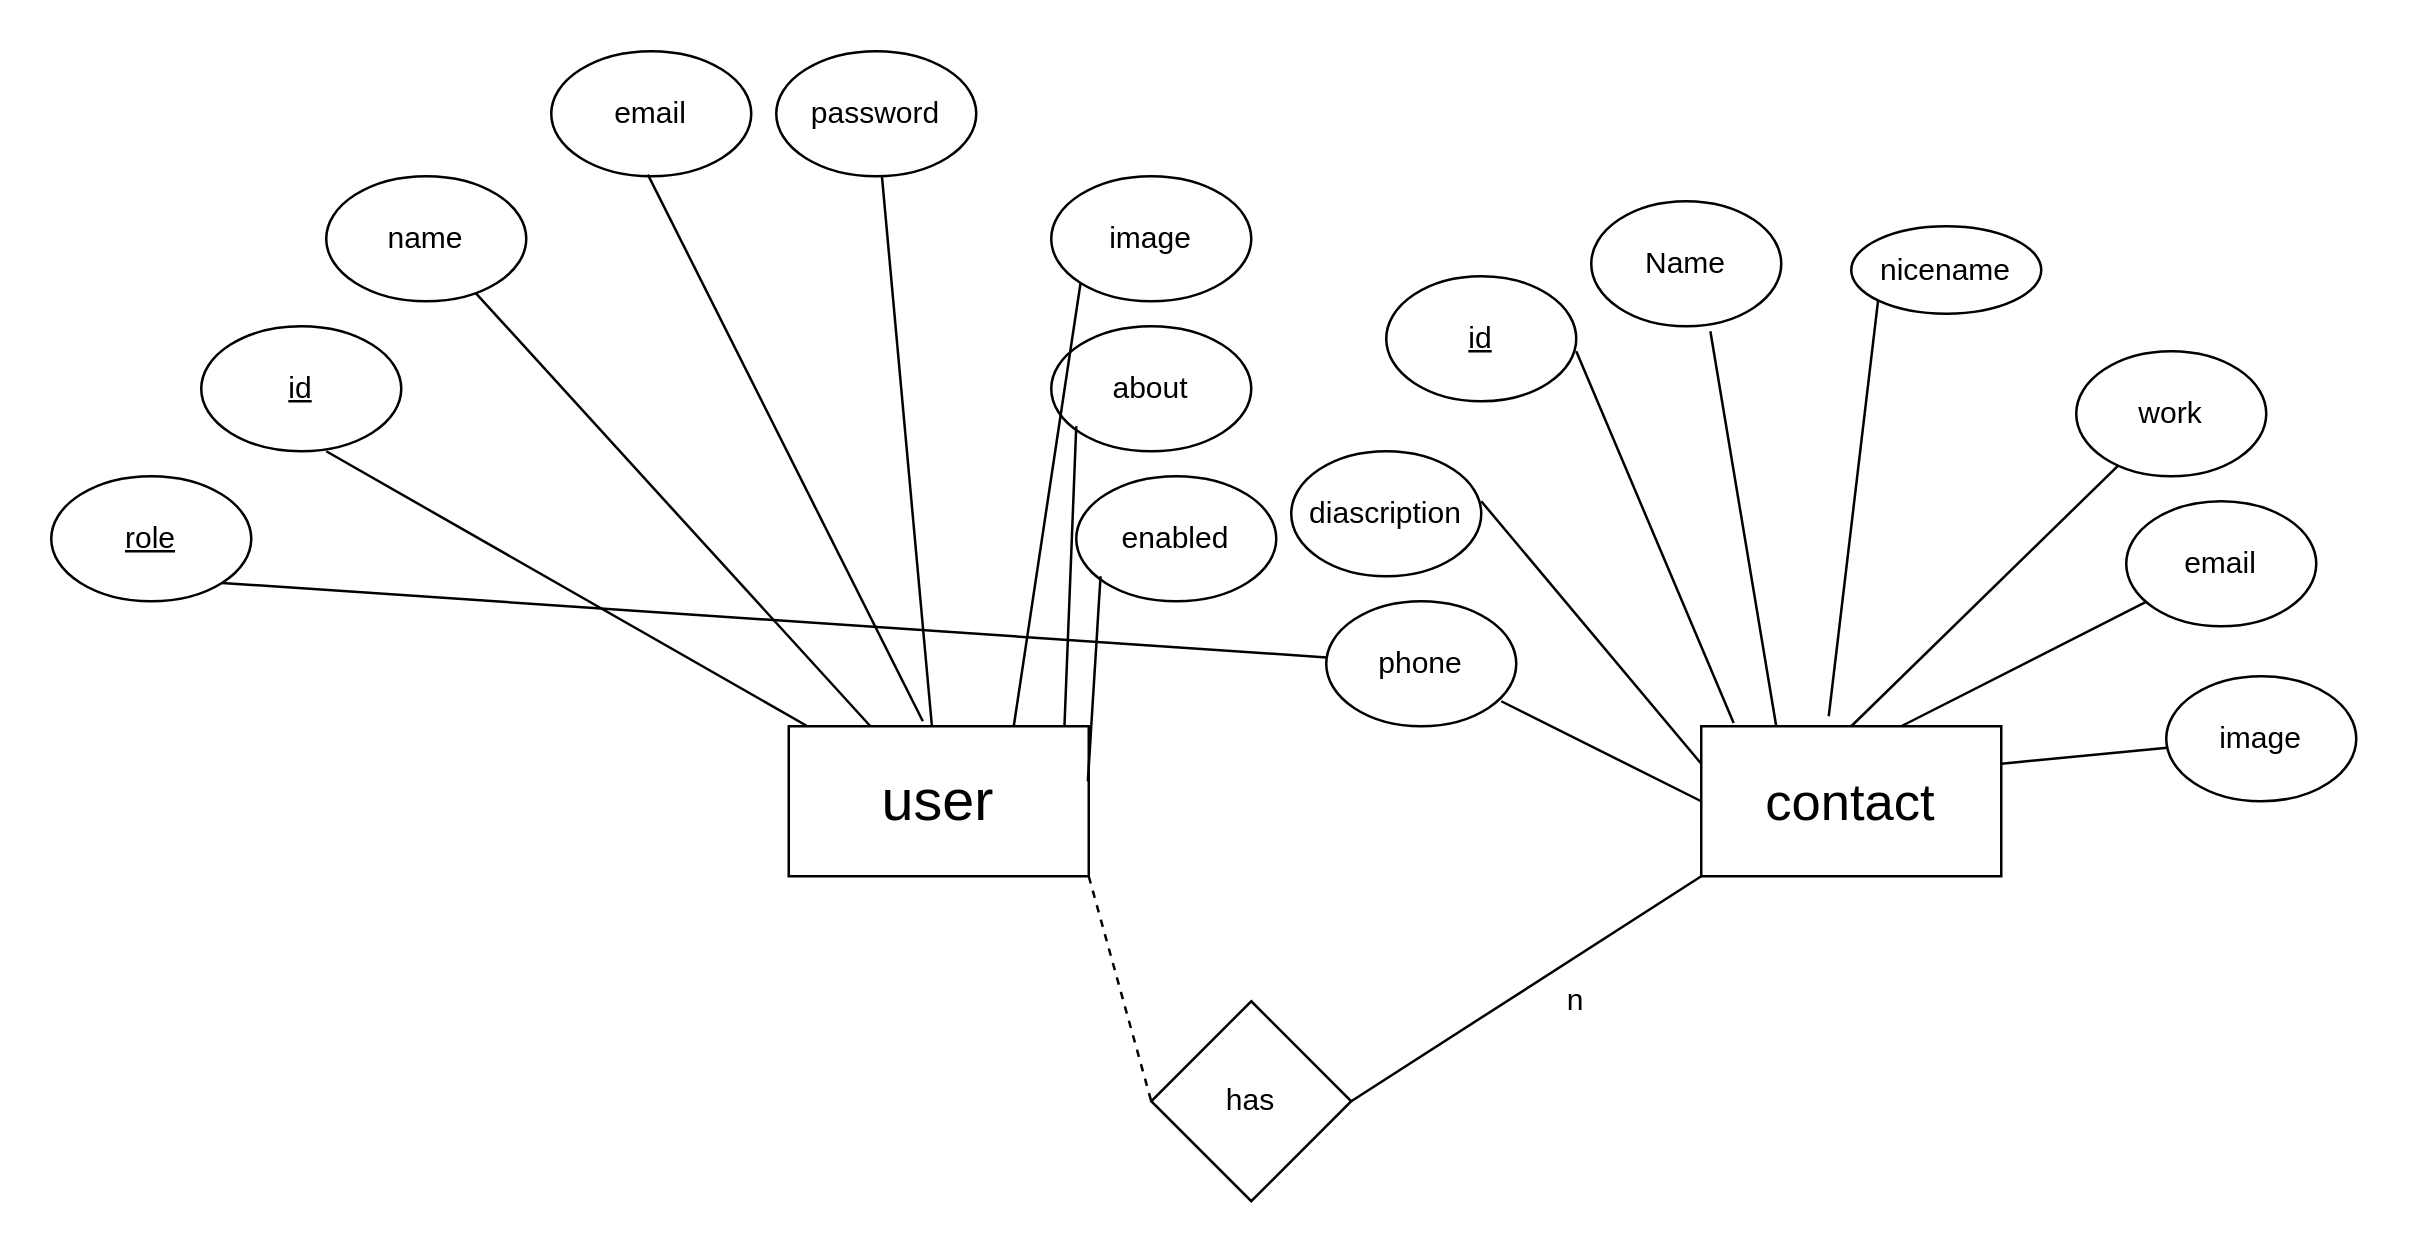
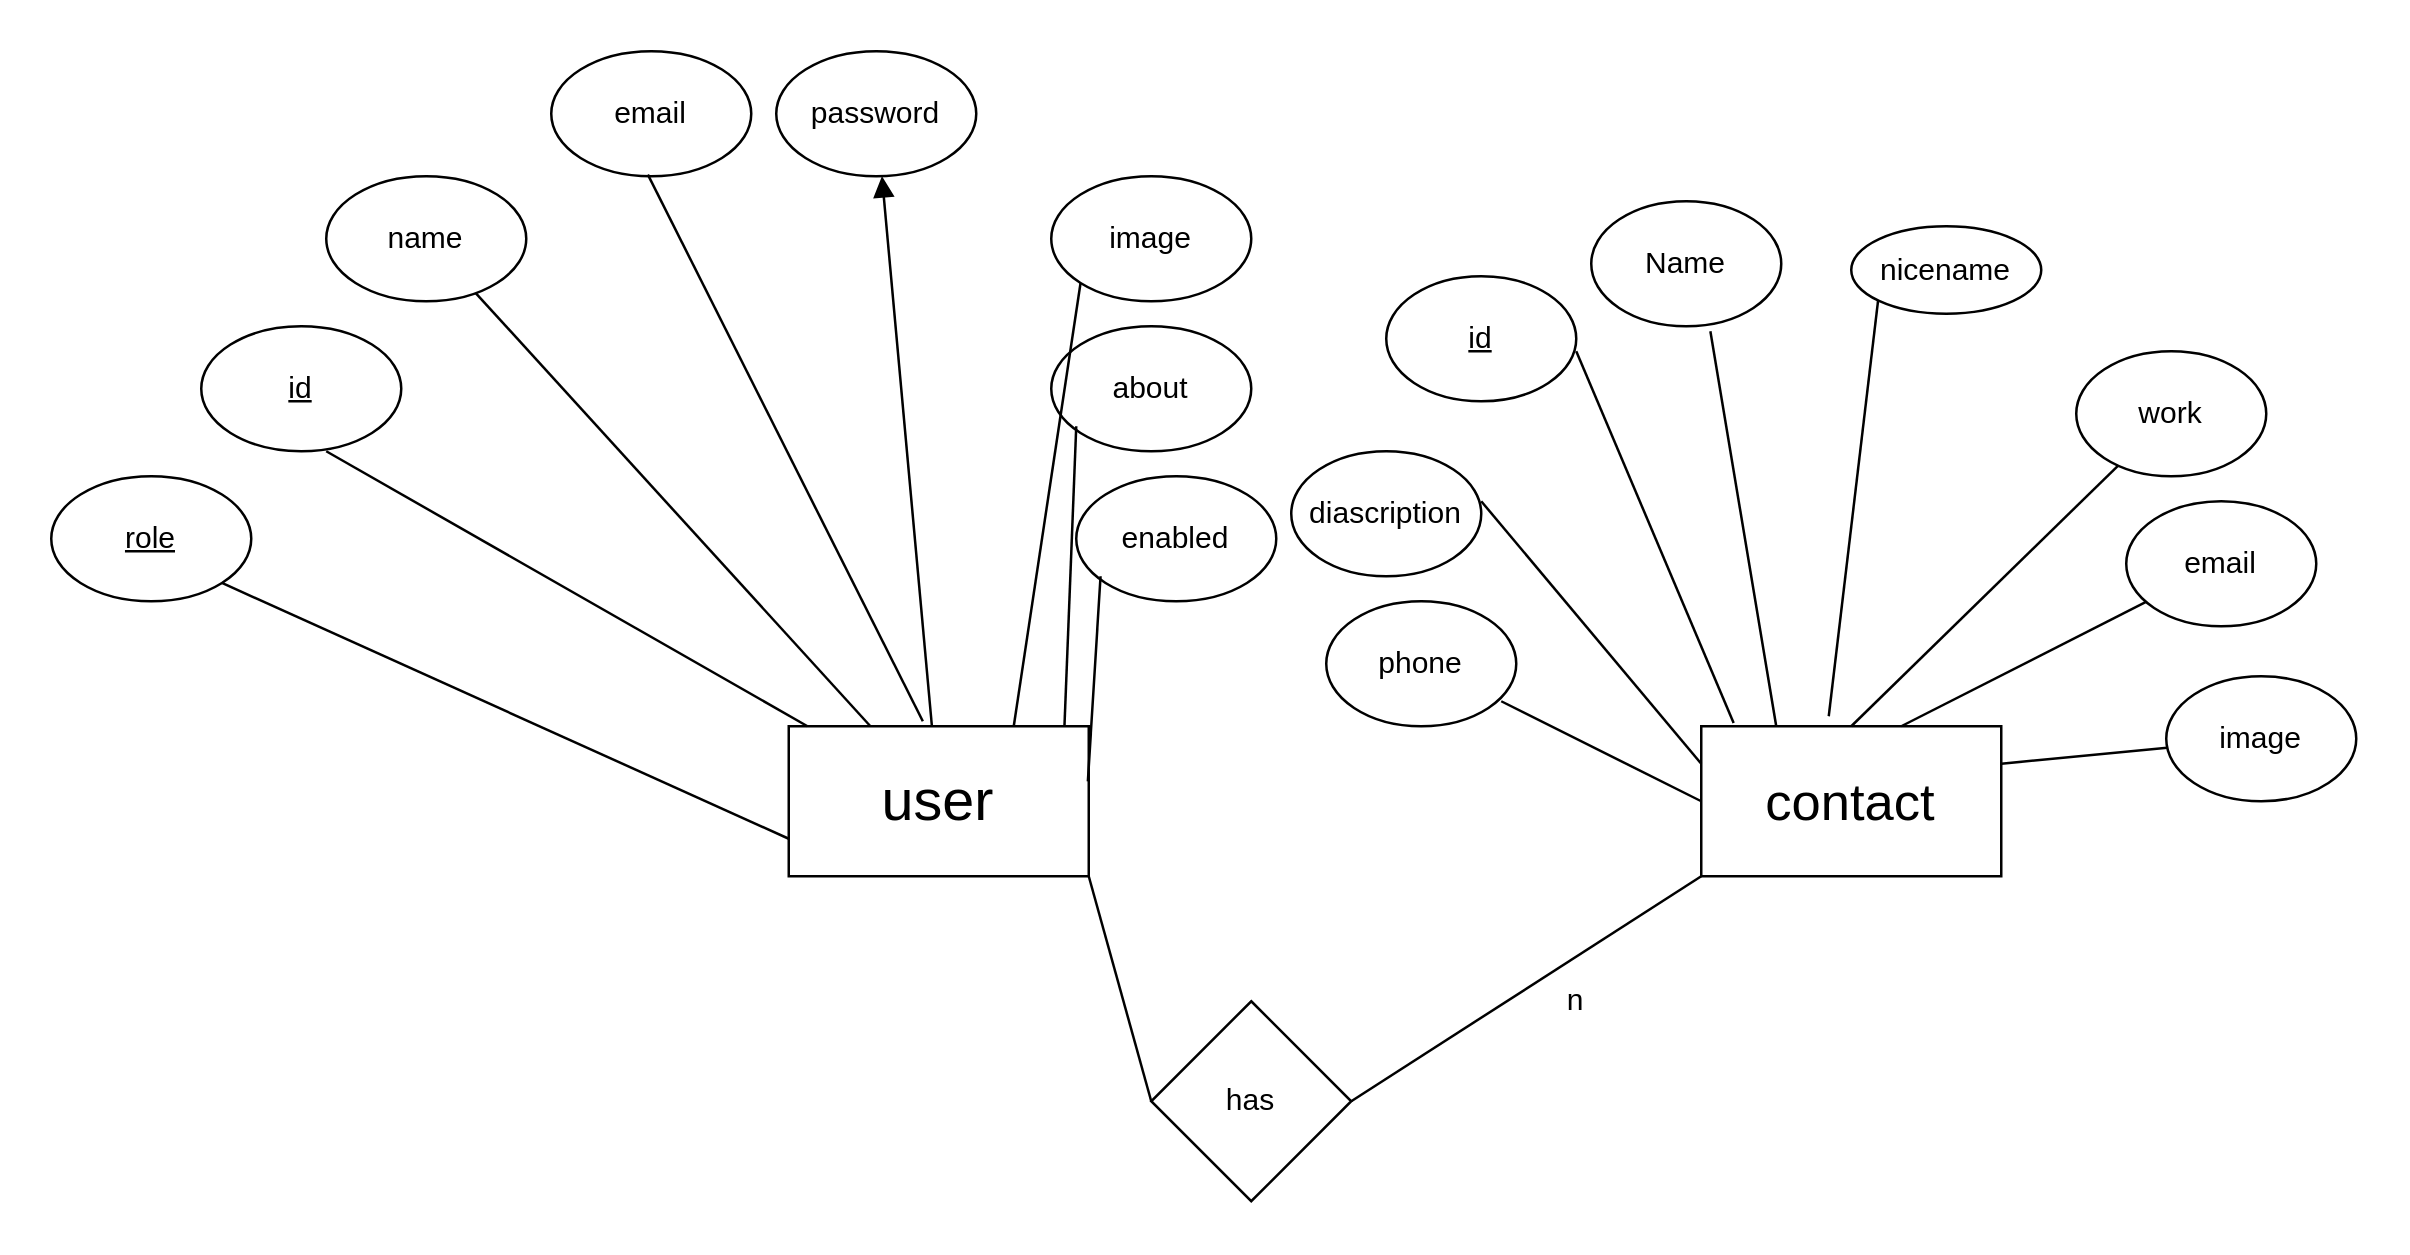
(883, 188) -> (884, 197)
(408, 595) -> (505, 711)
(1120, 987) -> (1120, 987)
